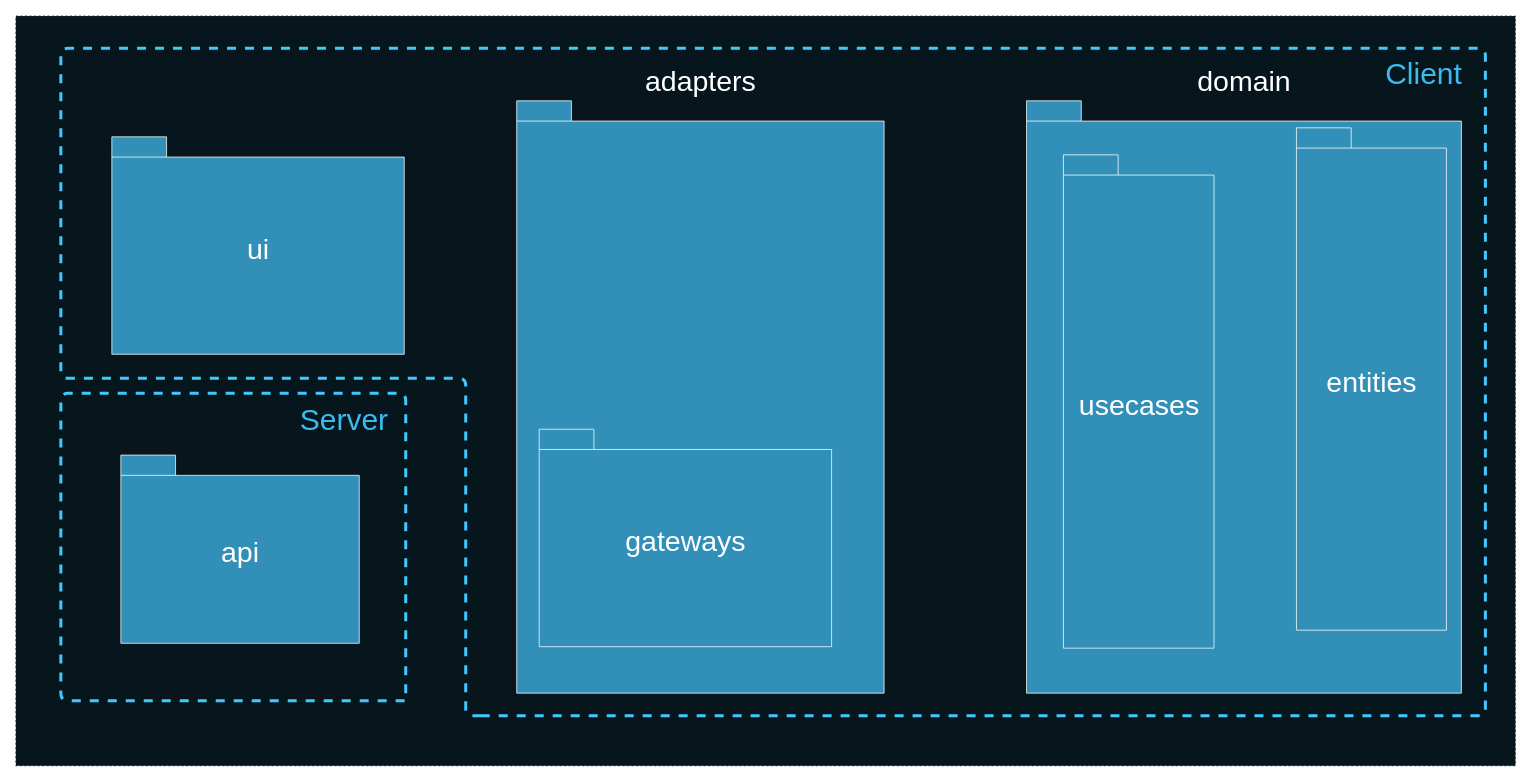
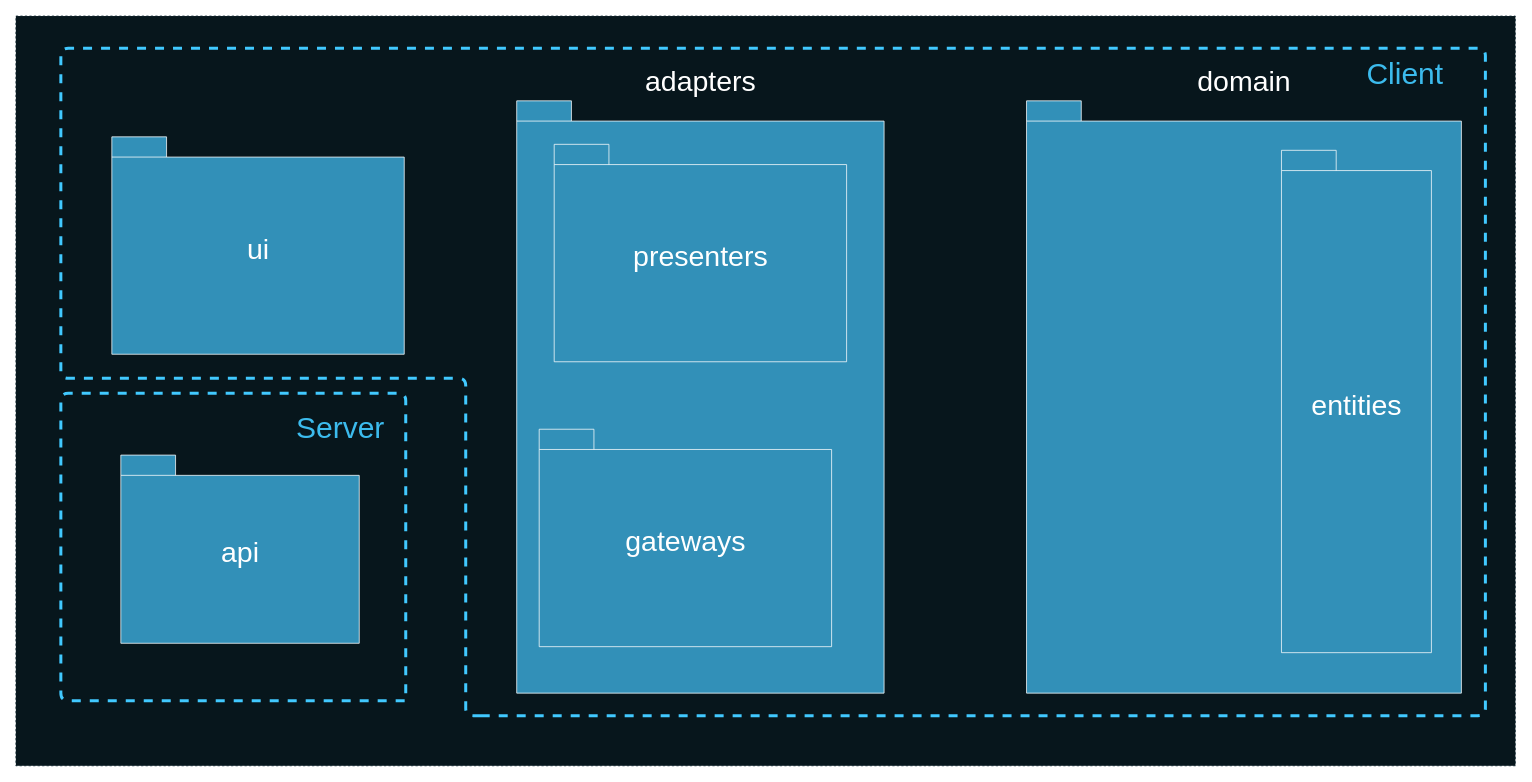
(1424, 73) -> (1405, 73)
none -> (700, 253)
(1371, 379) -> (1356, 402)
(1139, 402) -> none
(344, 419) -> (340, 427)
